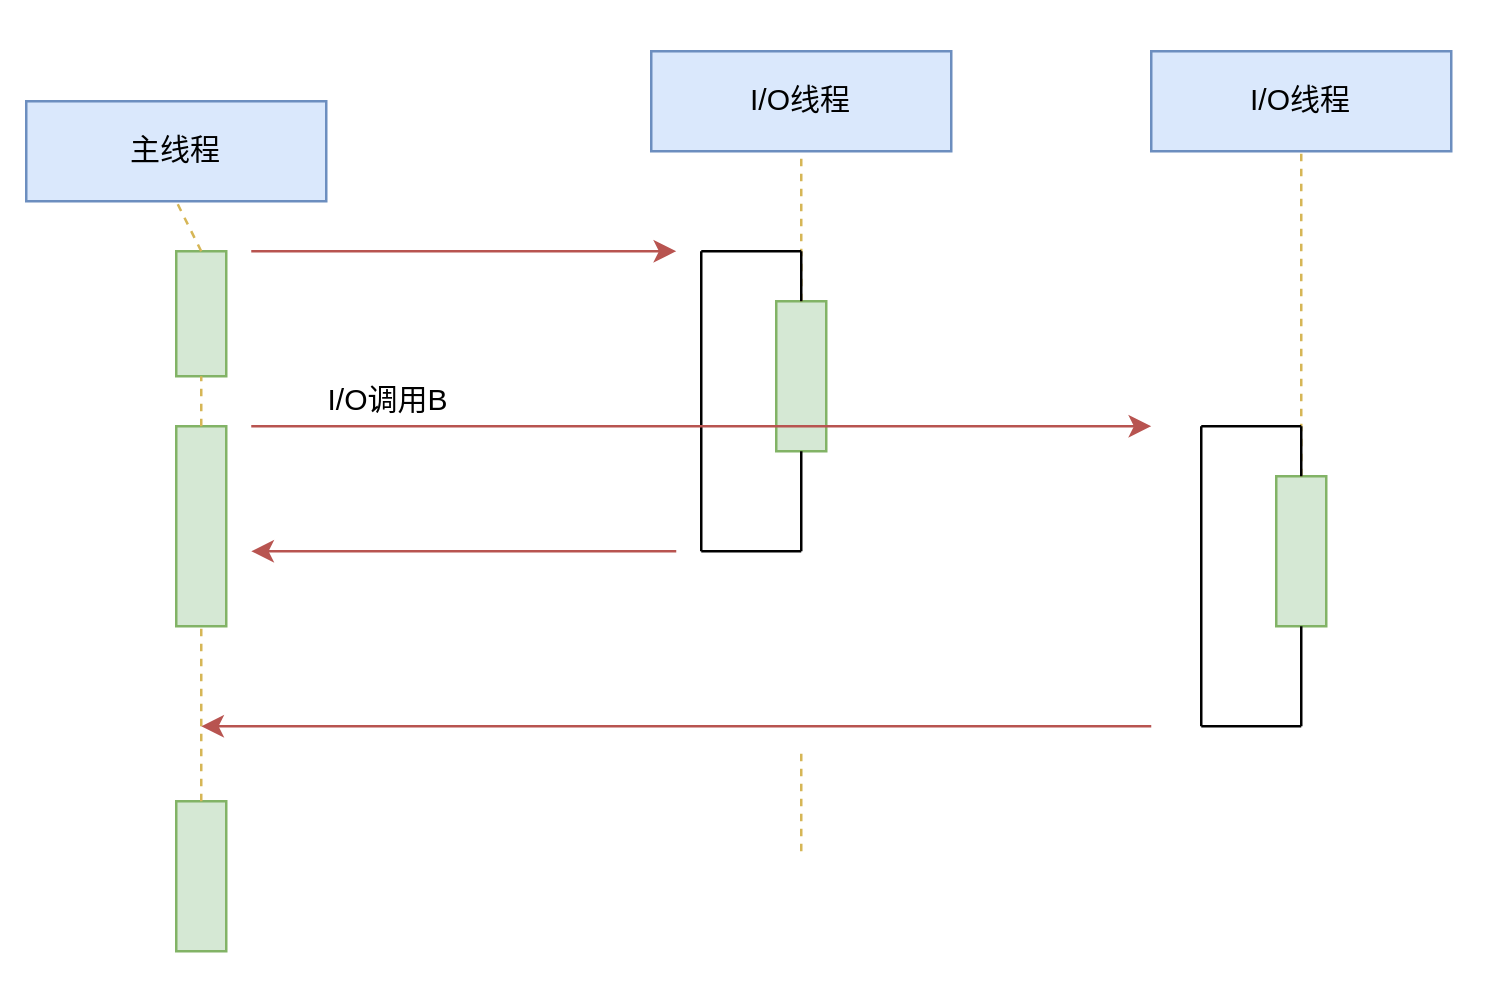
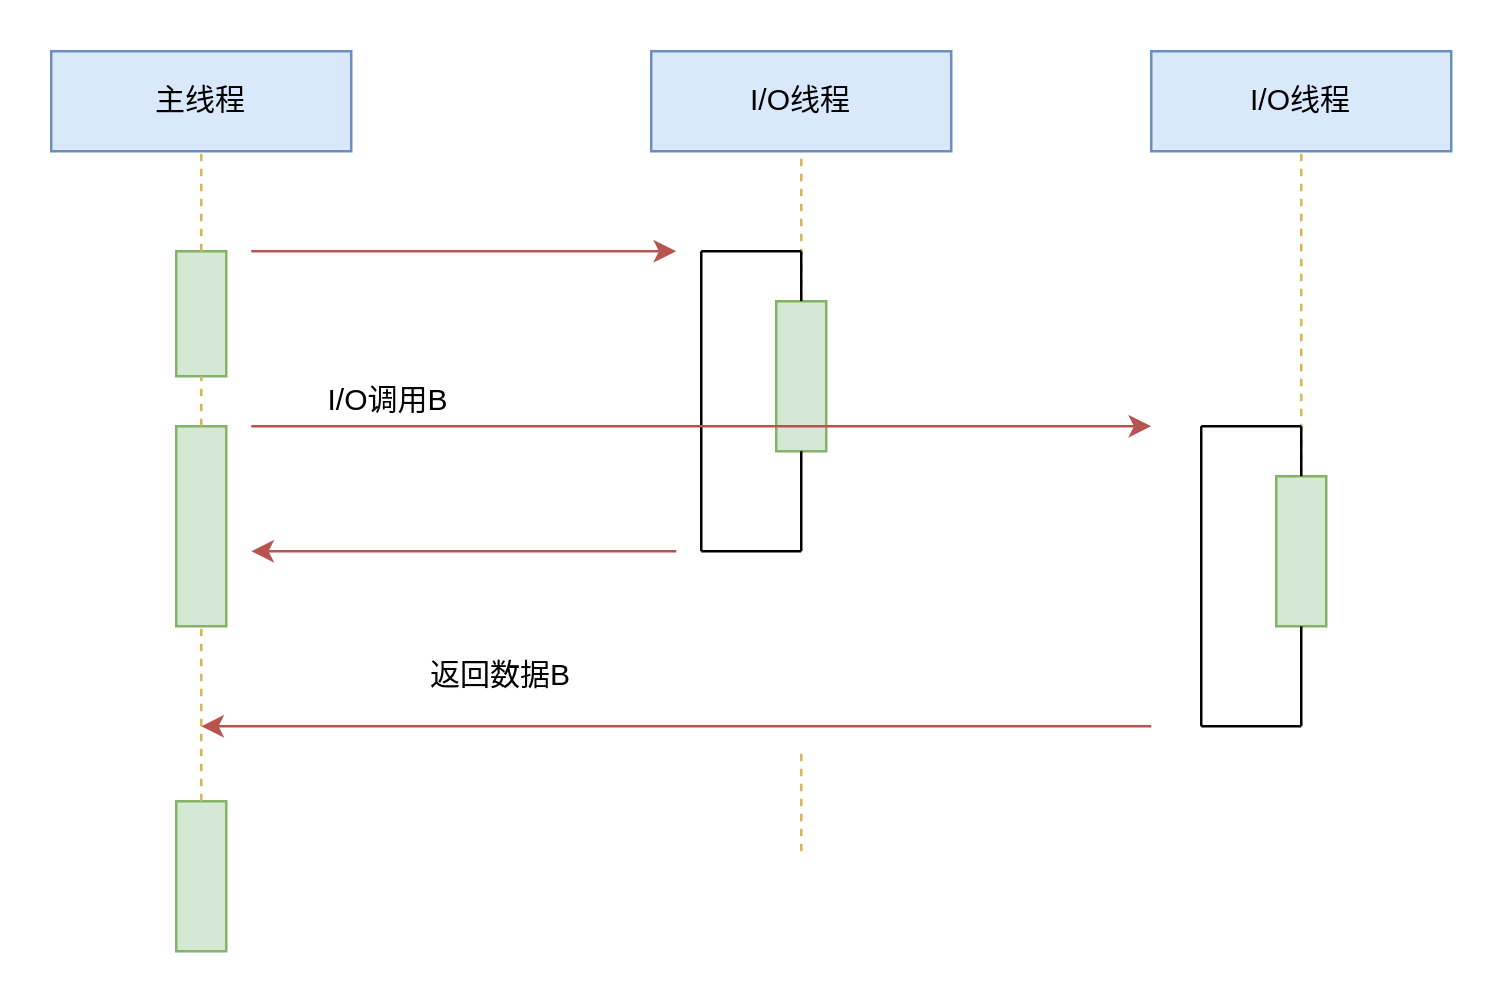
(176, 151) -> (201, 101)
none -> (501, 676)
